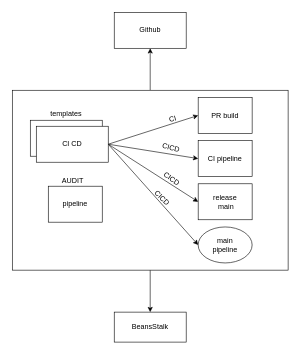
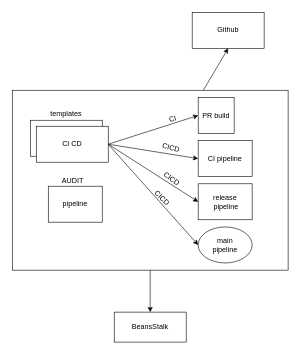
(150, 30) -> (228, 30)
(225, 116) -> (216, 116)
(225, 202) -> (225, 202)
